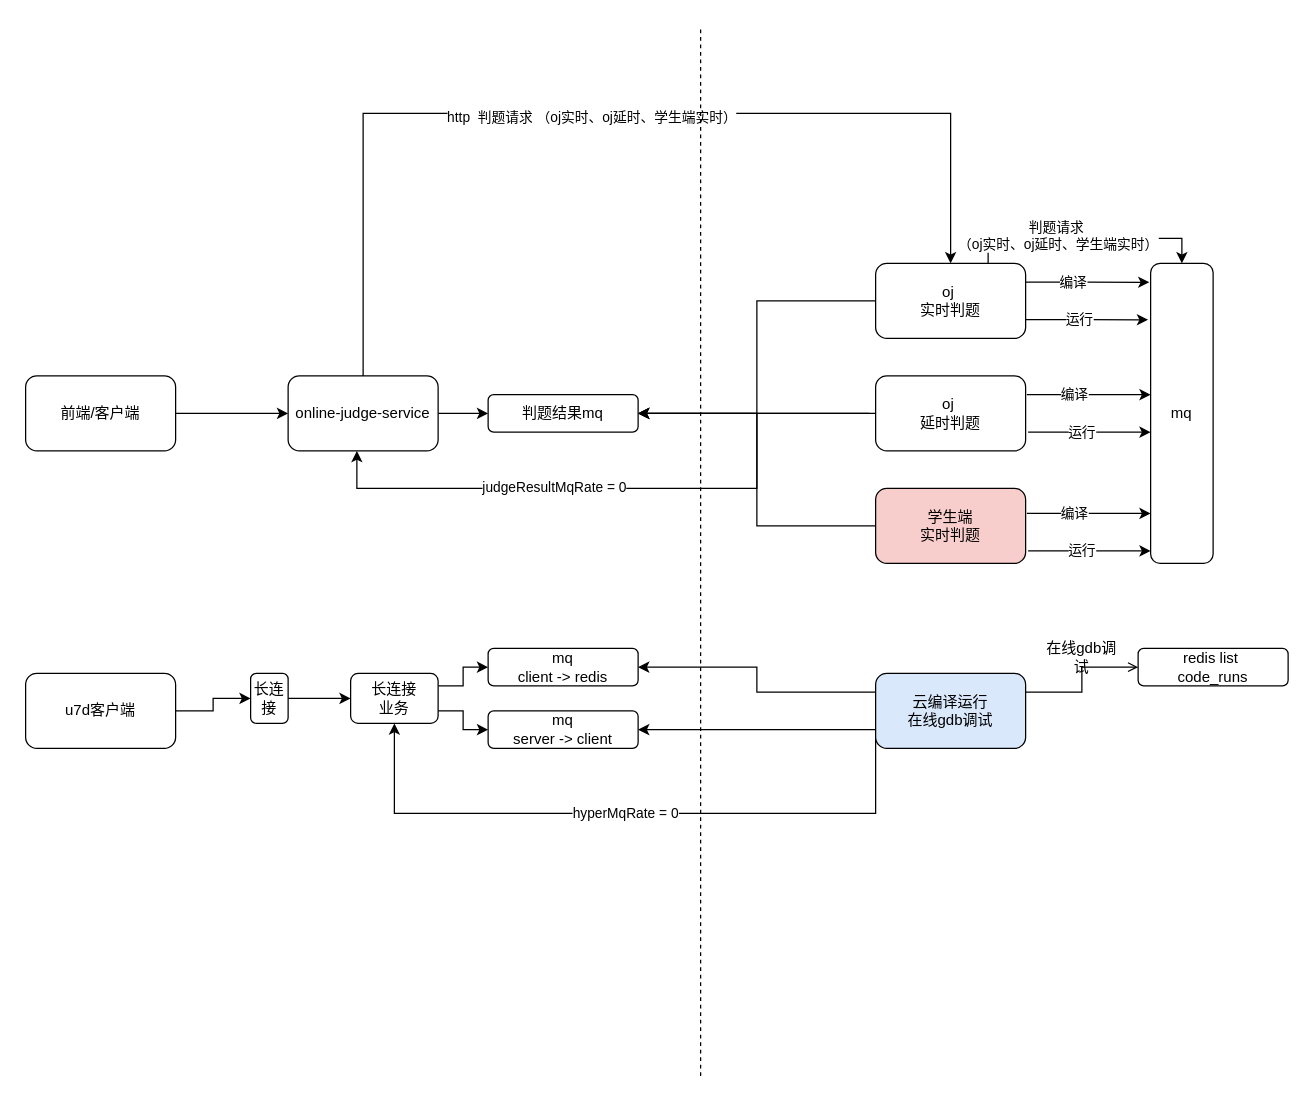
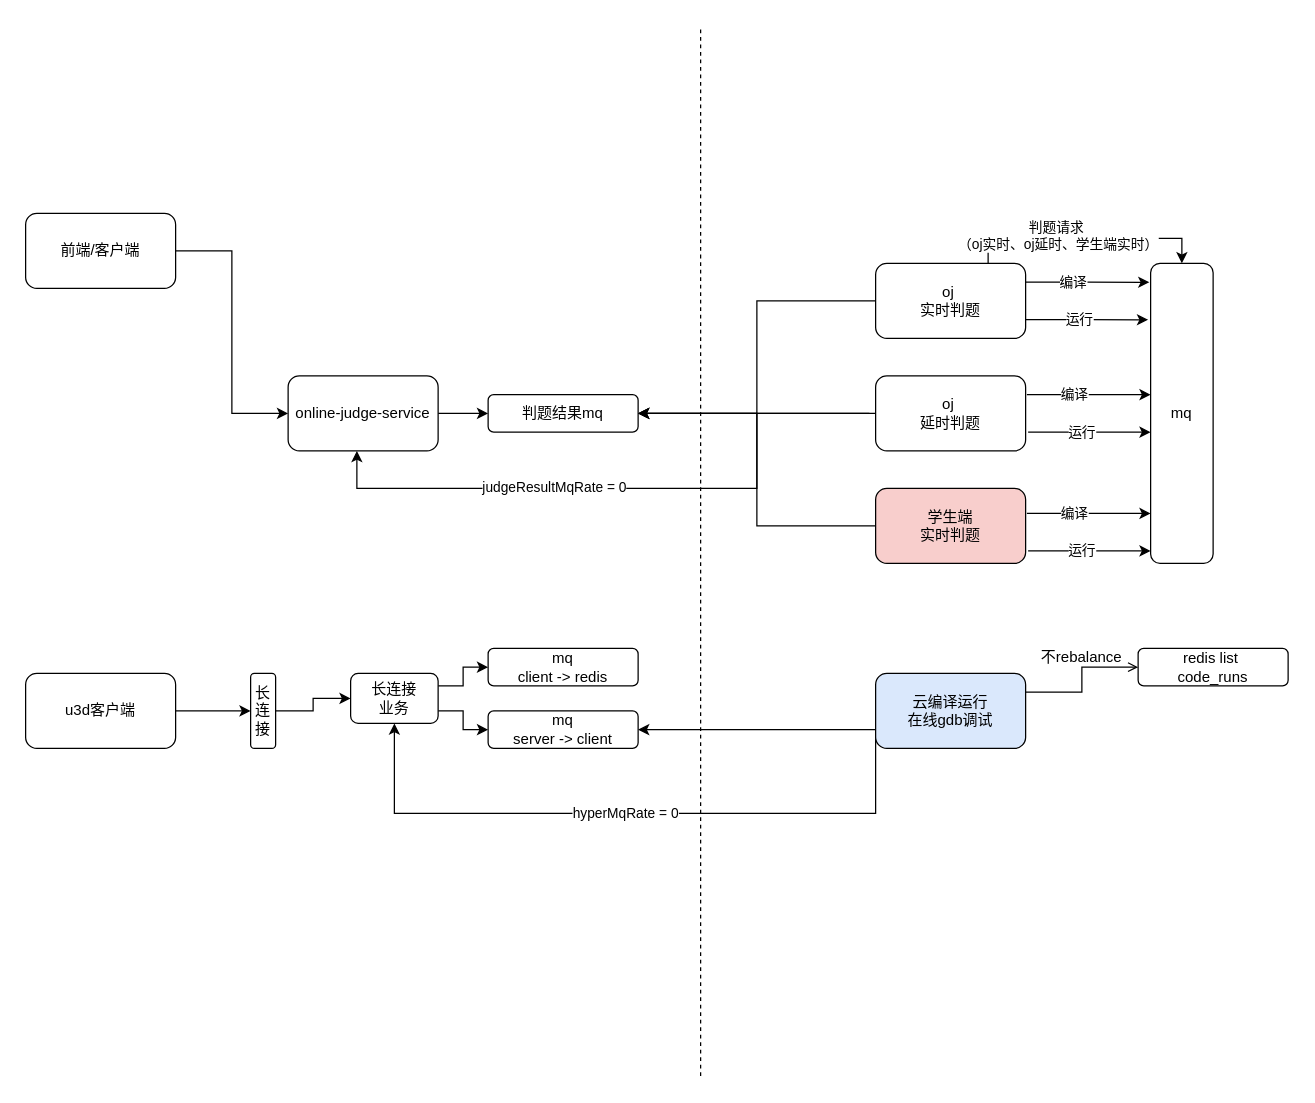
(873, 113) -> none
(101, 413) -> (101, 251)
(1082, 657) -> (1082, 657)
(757, 684) -> none
(269, 698) -> (263, 711)
(101, 711) -> (101, 711)
